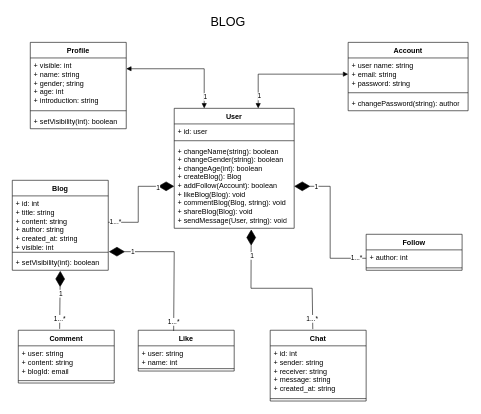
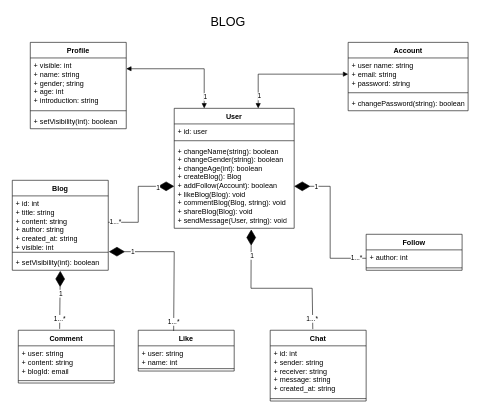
(409, 108) -> (409, 108)
